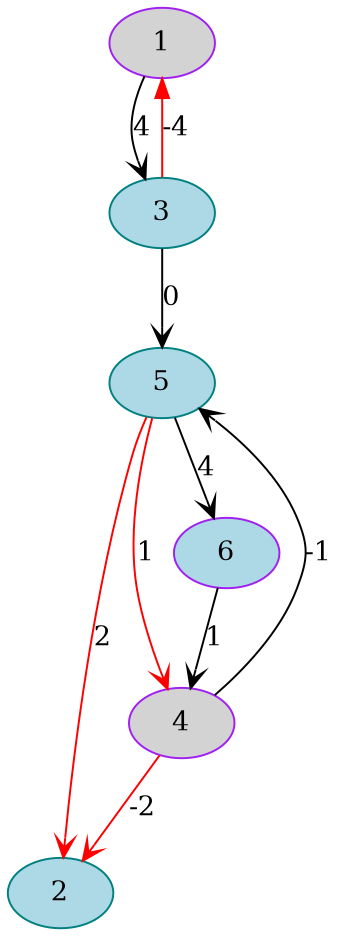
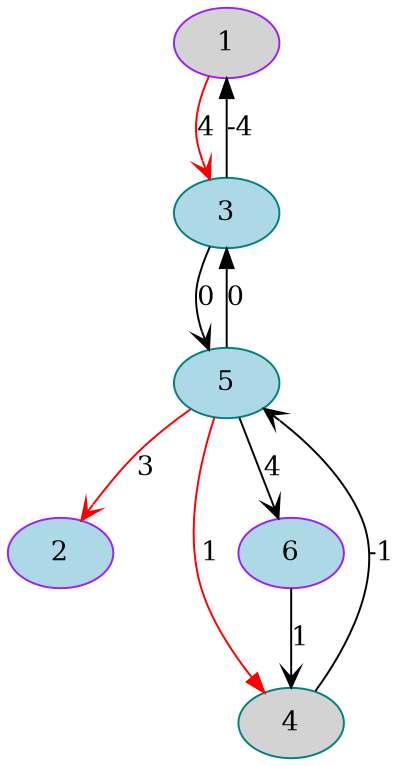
(132, 118) -> (197, 118)
(162, 138) -> (227, 138)
none -> (227, 308)
(134, 545) -> (195, 553)
(104, 638) -> (147, 468)
(182, 723) -> (291, 723)
(127, 800) -> none
(61, 893) -> (61, 553)
